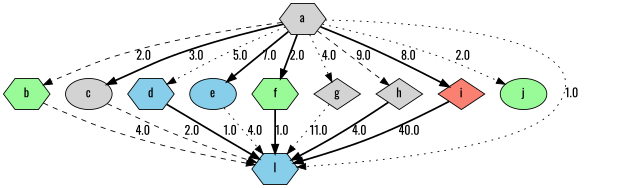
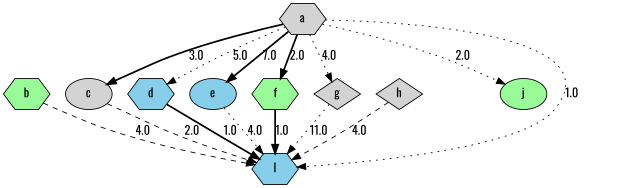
(164, 43) -> none
(350, 55) -> none
(461, 94) -> none
(345, 130) -> (345, 130)
